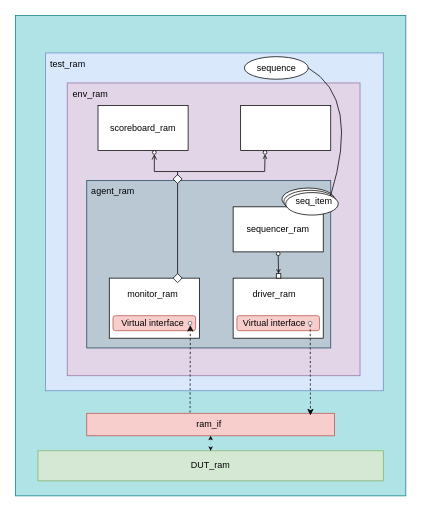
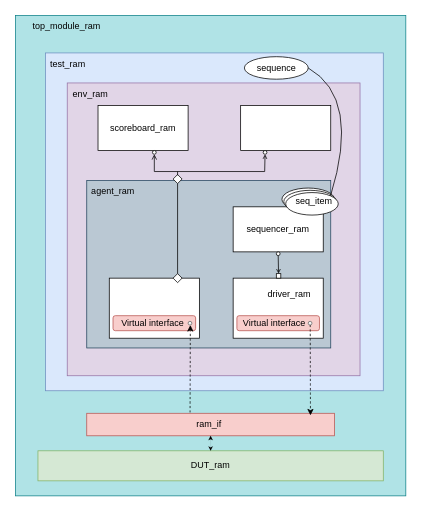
none -> (68, 27)
(152, 294) -> none
(274, 294) -> (289, 294)
